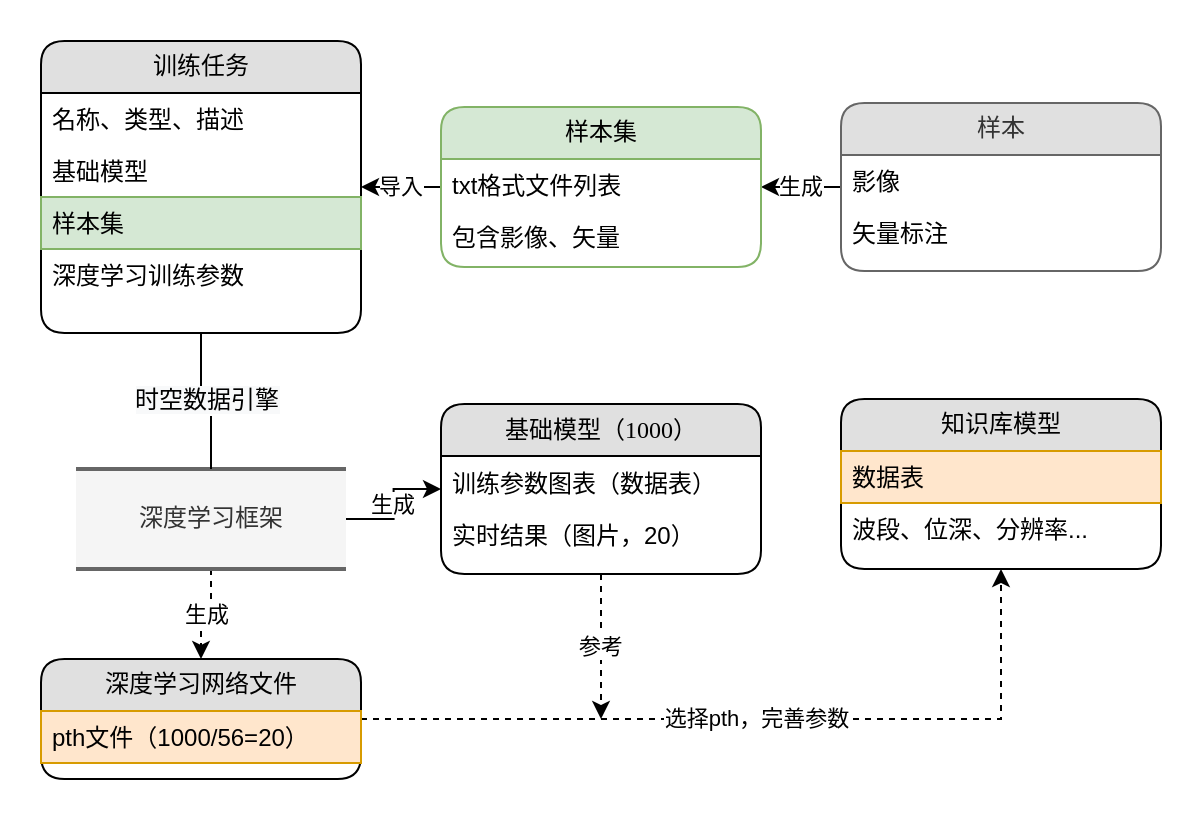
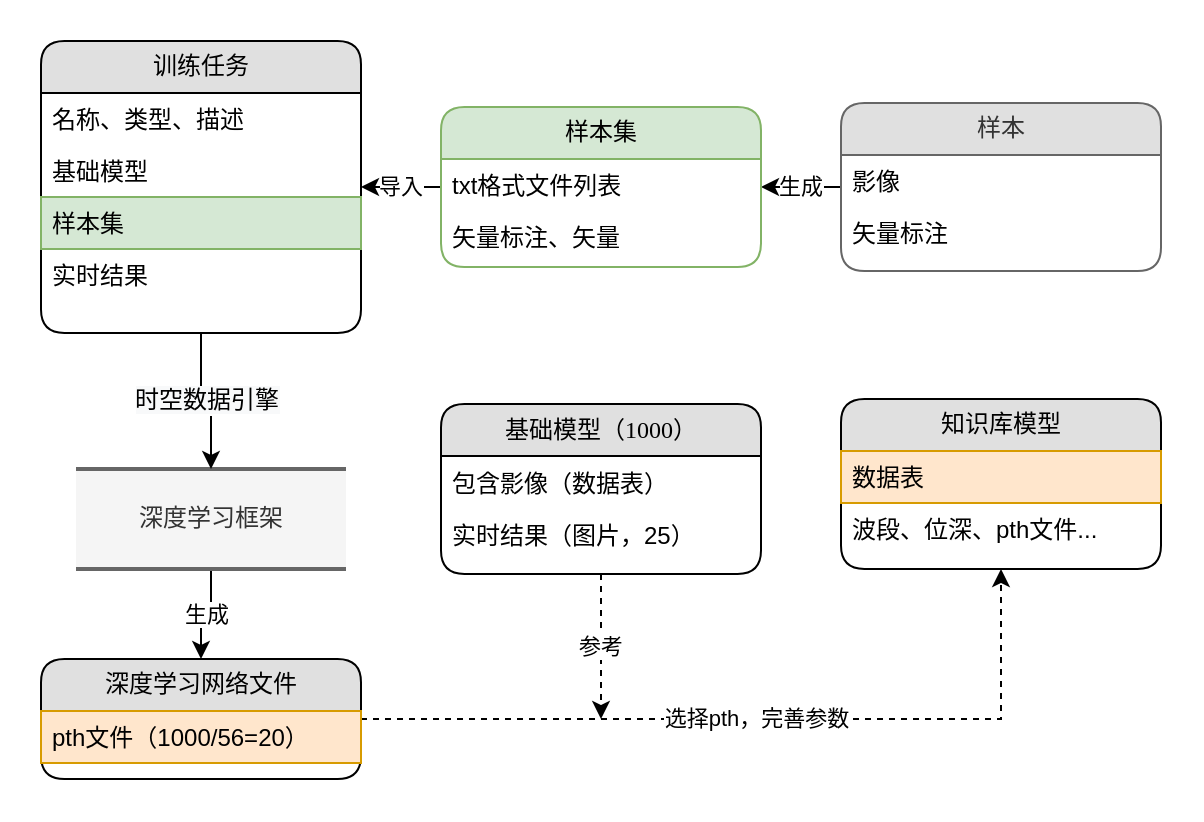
(537, 239) -> (537, 239)
(149, 277) -> (101, 277)
(211, 459) -> (211, 454)
(585, 485) -> (561, 485)
(394, 511) -> none
(972, 531) -> (980, 531)
(574, 537) -> (574, 537)
(211, 588) -> (211, 588)
